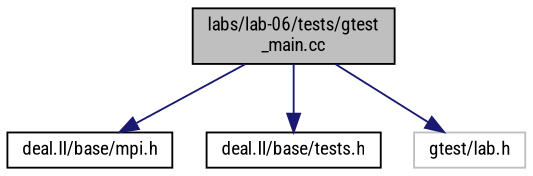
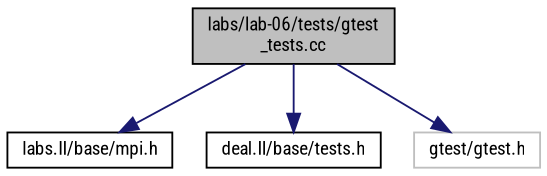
(294, 36) -> (294, 36)
(90, 150) -> (90, 150)
(470, 150) -> (477, 150)
